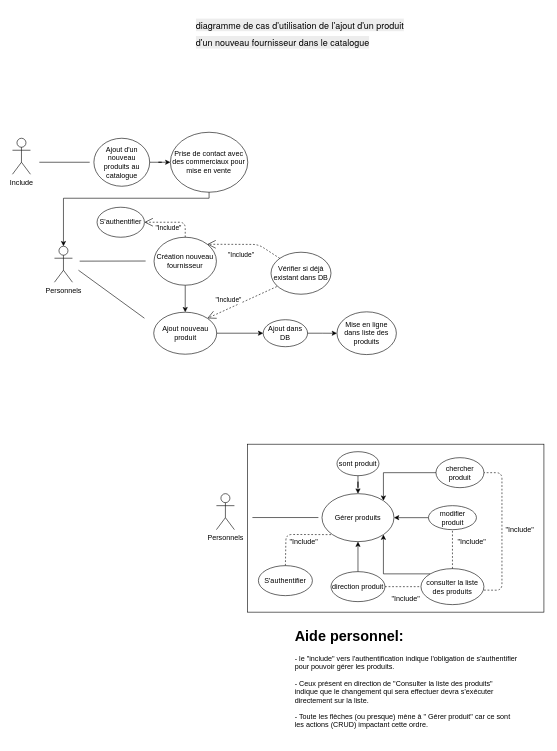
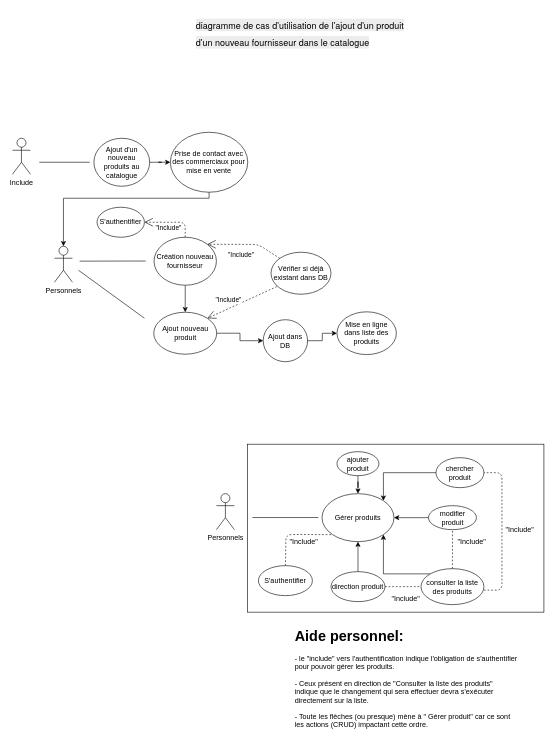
(285, 333) -> (285, 341)
(358, 464) -> (358, 464)
